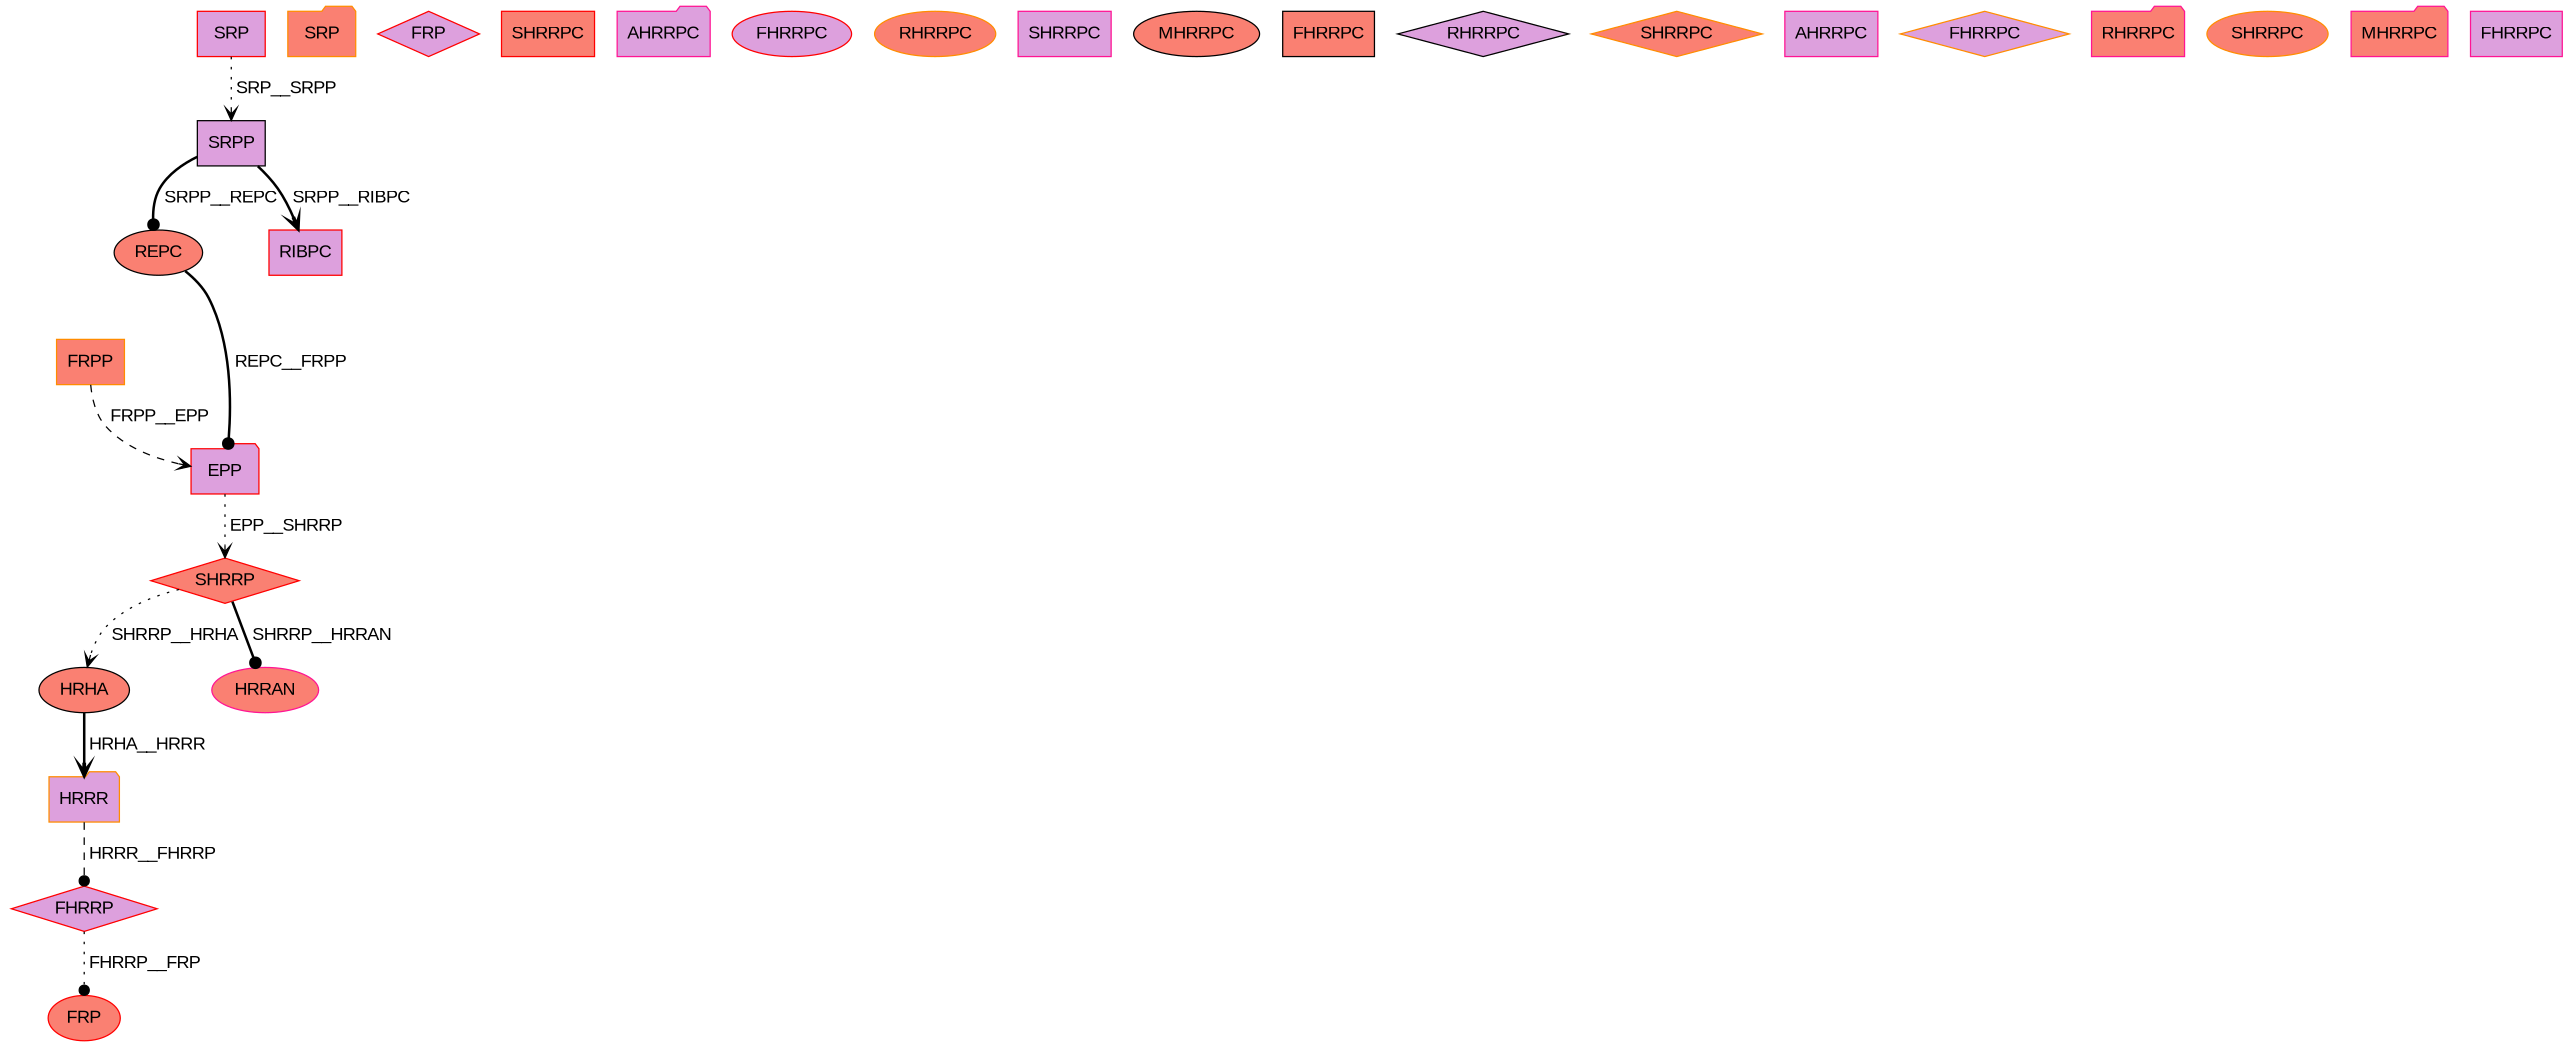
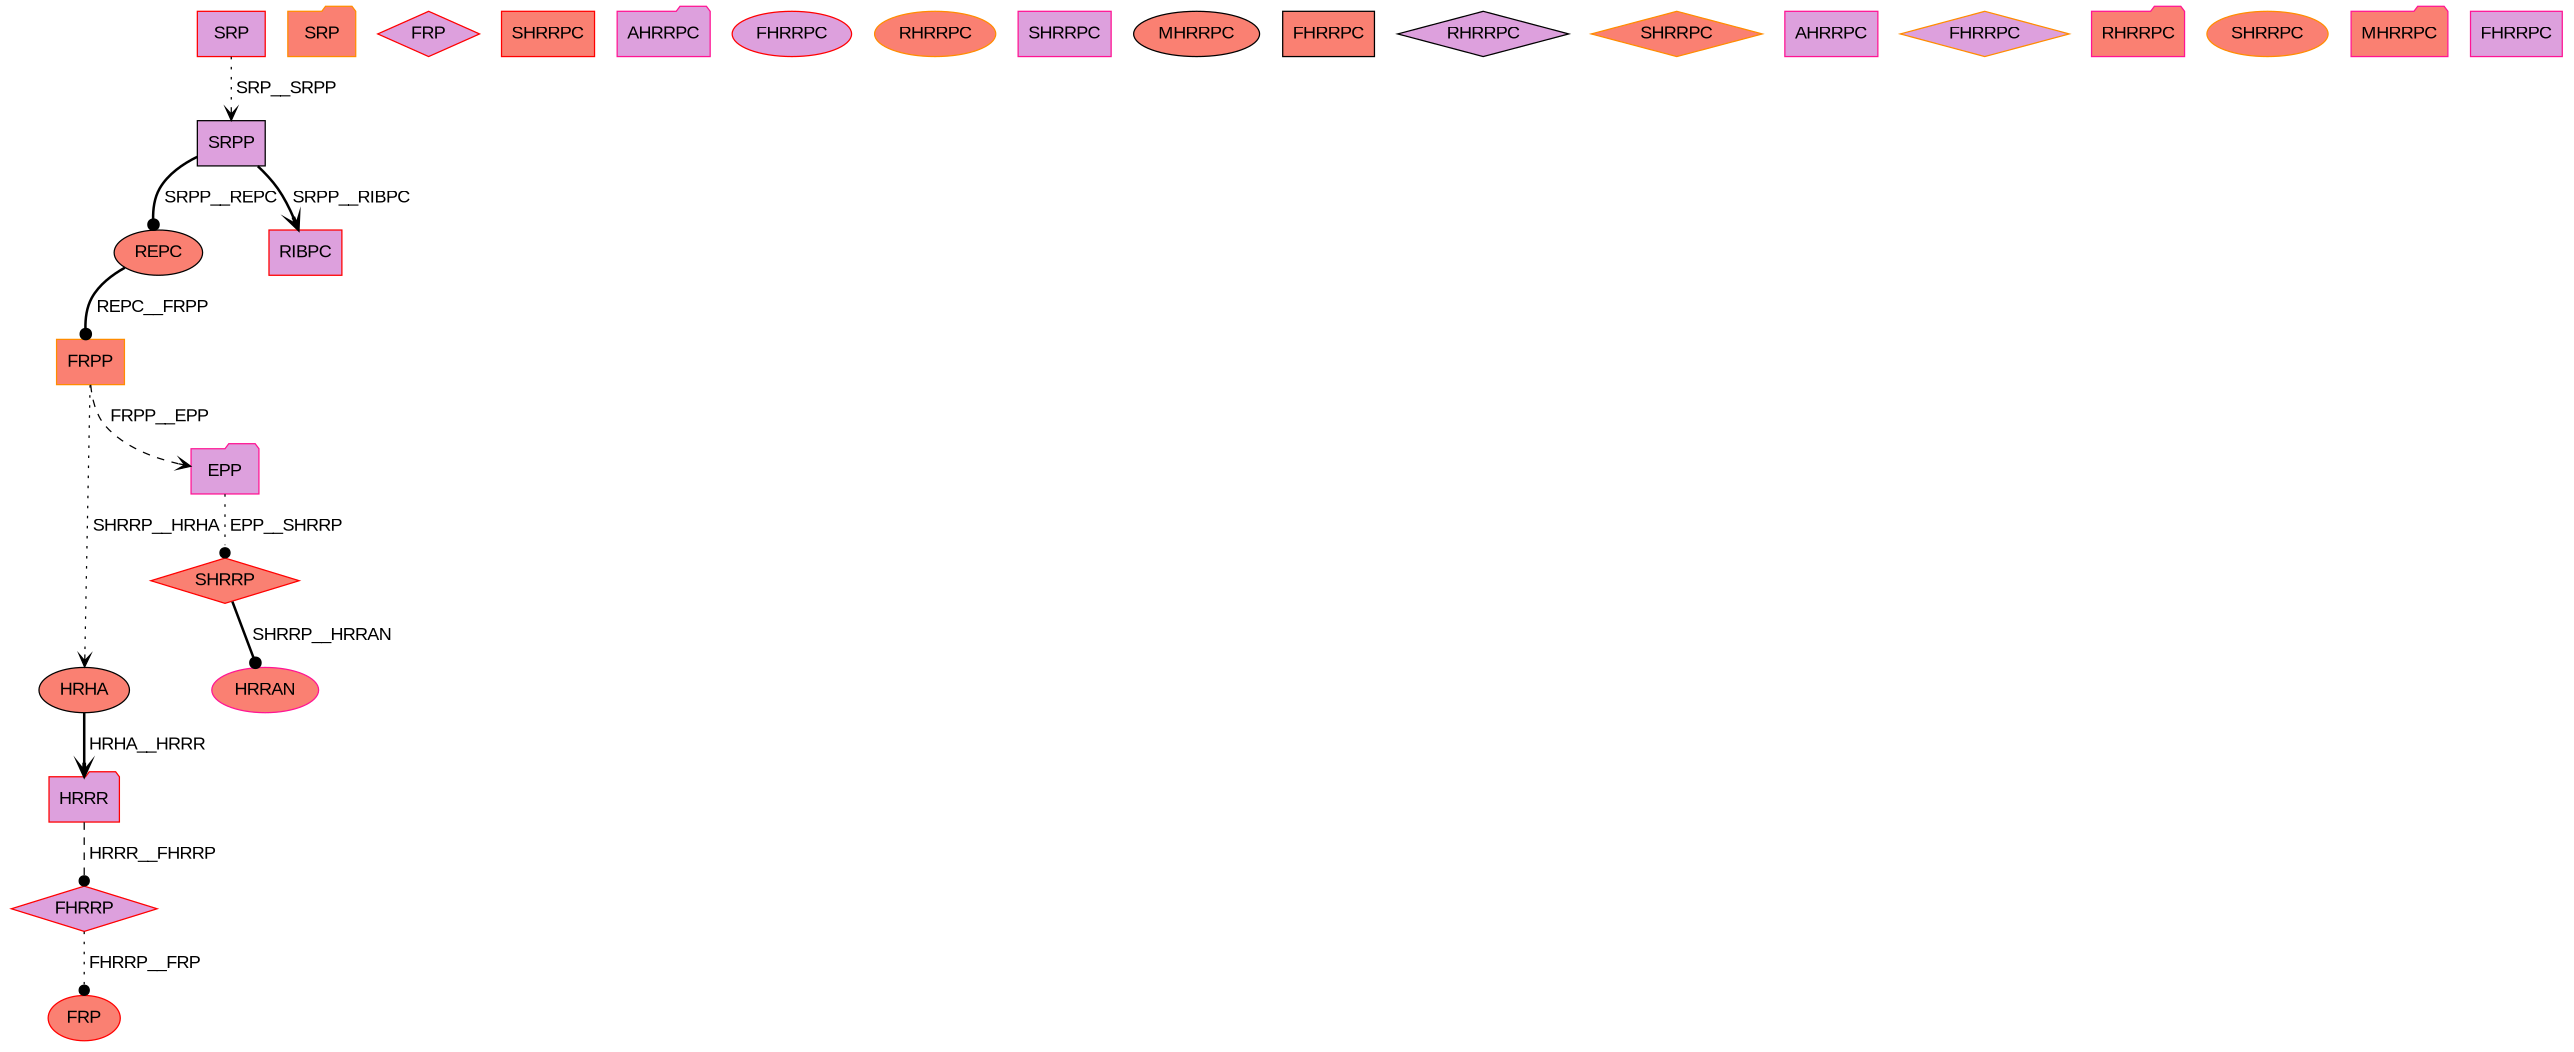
(225, 349) -> (95, 292)
(225, 471) -> (225, 471)
(225, 520) -> (225, 520)
(126, 611) -> (87, 520)
(84, 799) -> (84, 799)
